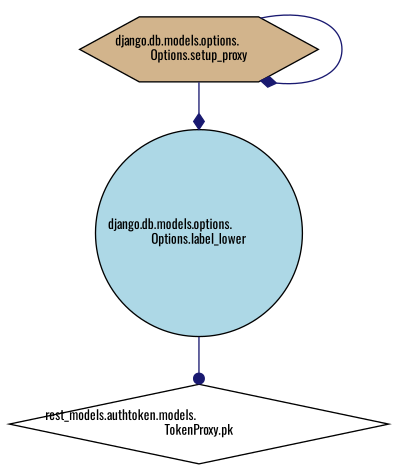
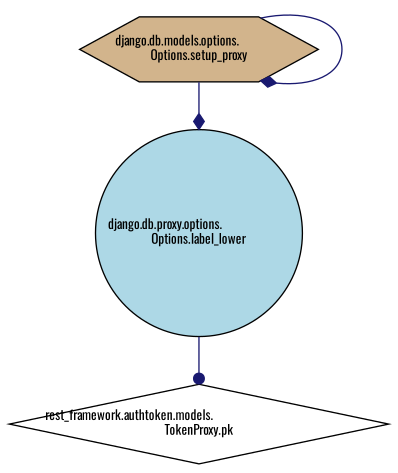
(199, 233) -> (199, 233)
(199, 424) -> (199, 424)
